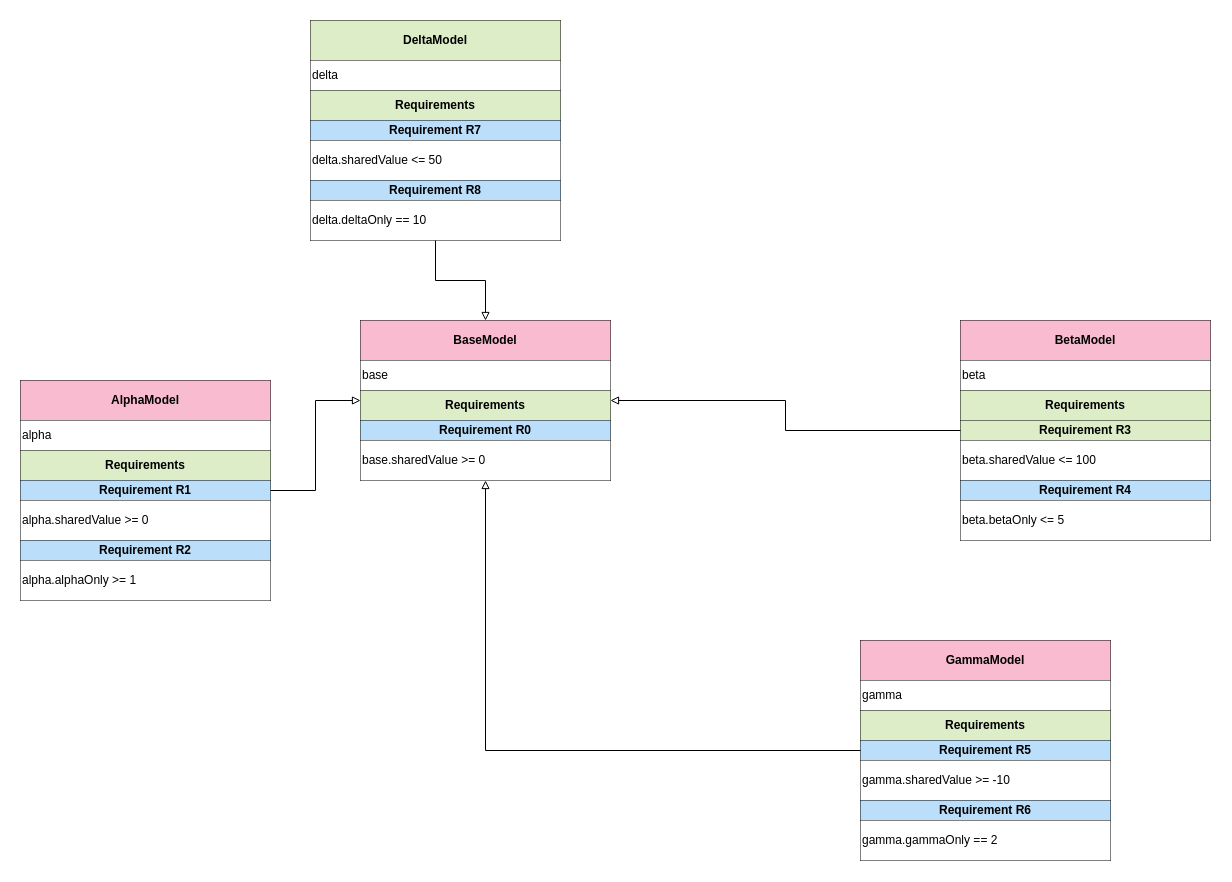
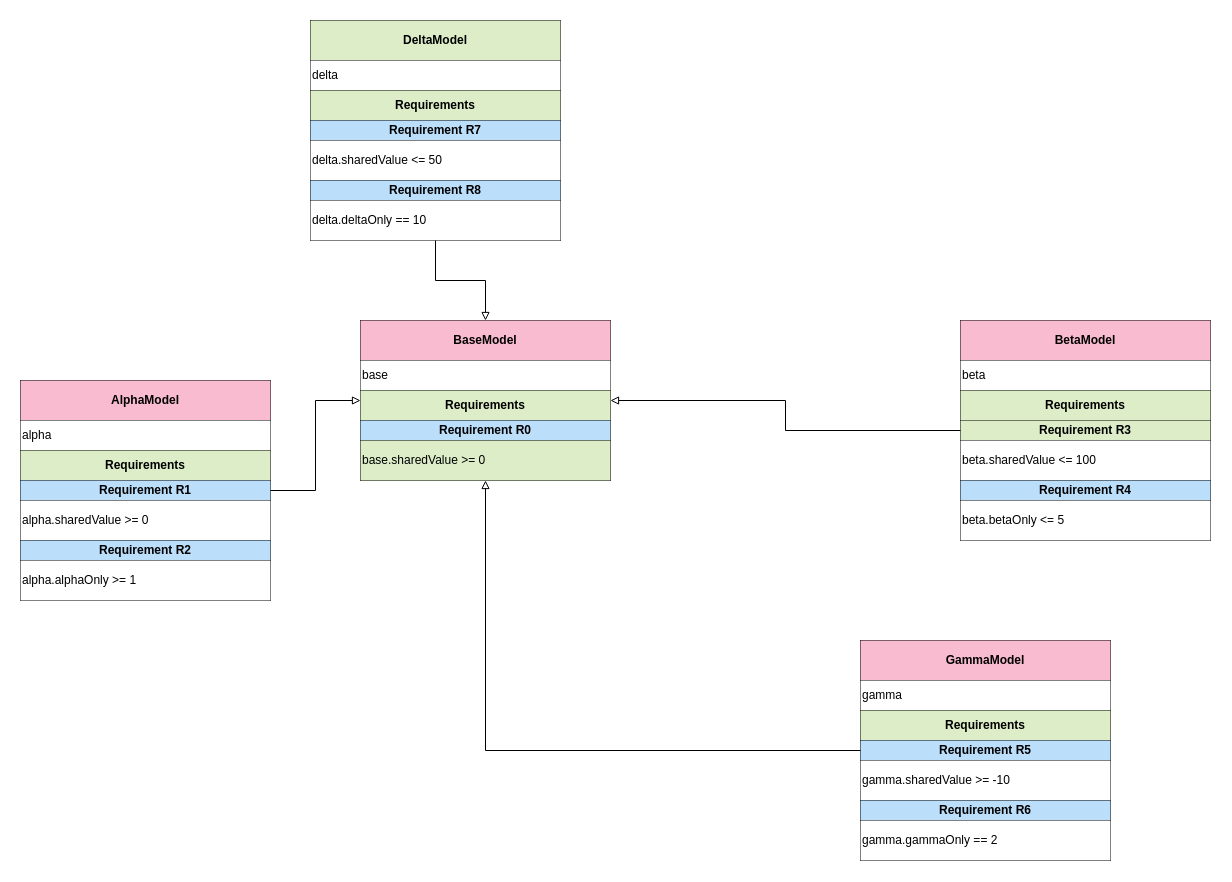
(486, 461) -> (486, 461)
